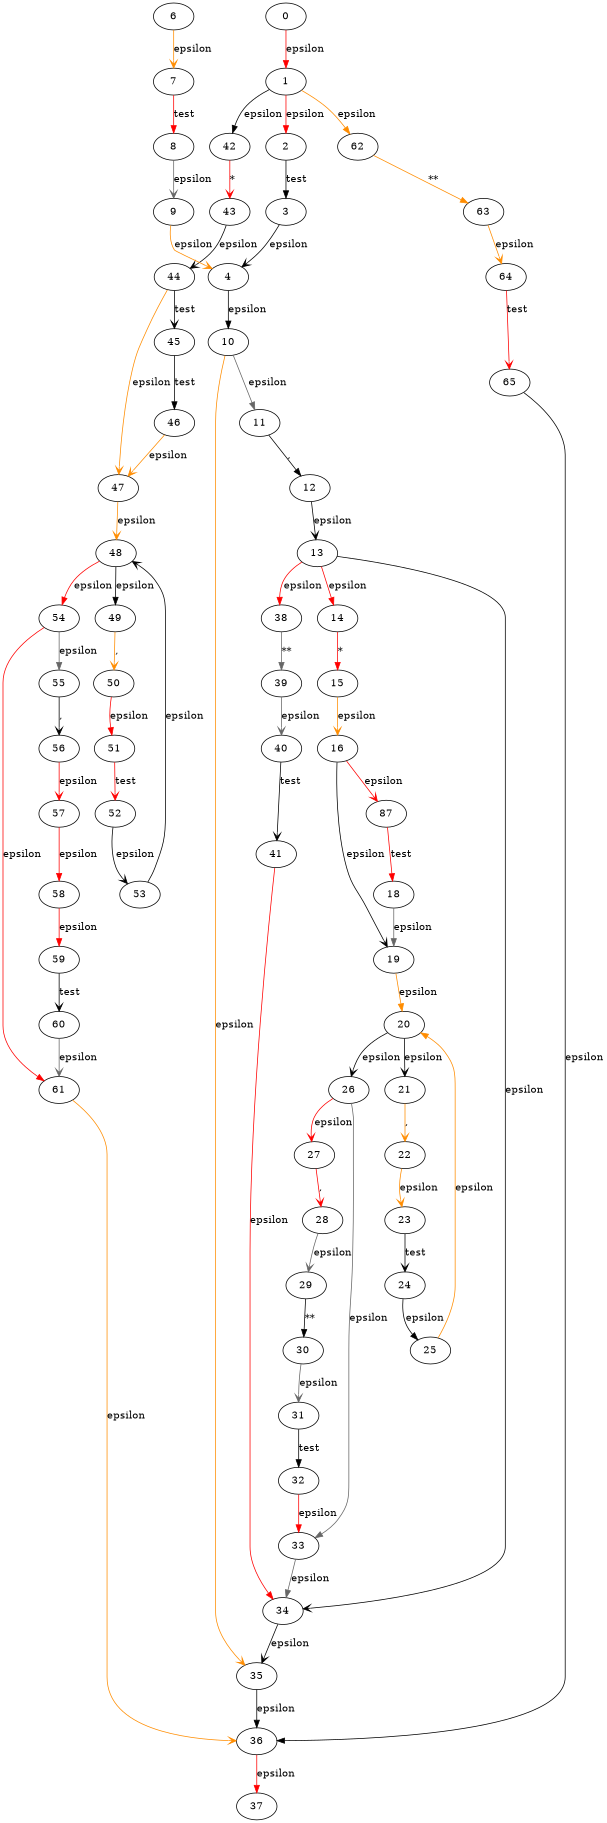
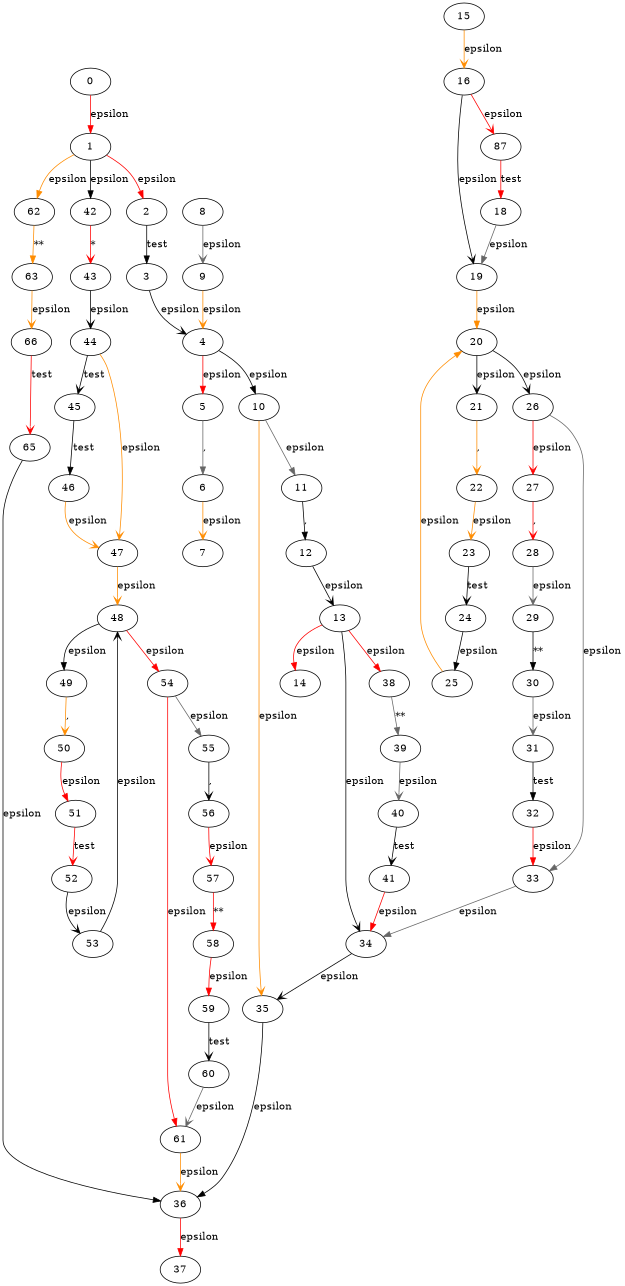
(174, 110) -> none
(506, 277) -> (31, 342)
none -> (203, 407)
(338, 647) -> none
(79, 854) -> (219, 911)
